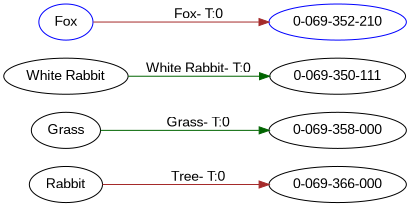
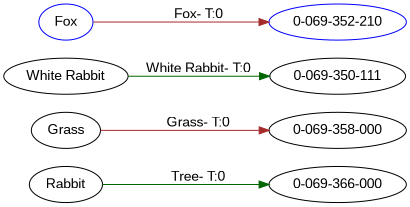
(180, 130) -> (180, 130)
(181, 185) -> (181, 185)
